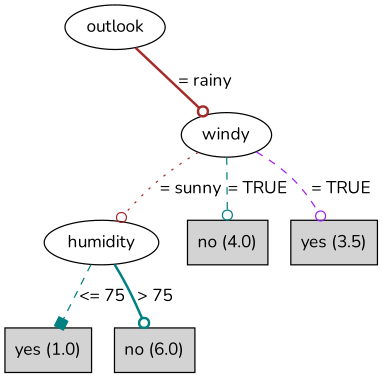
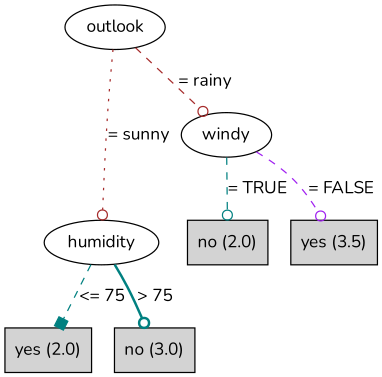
(167, 78) -> (167, 78)
(159, 180) -> (107, 130)
(342, 189) -> (342, 189)
(228, 243) -> (228, 243)
(48, 350) -> (48, 350)
(155, 350) -> (155, 350)
